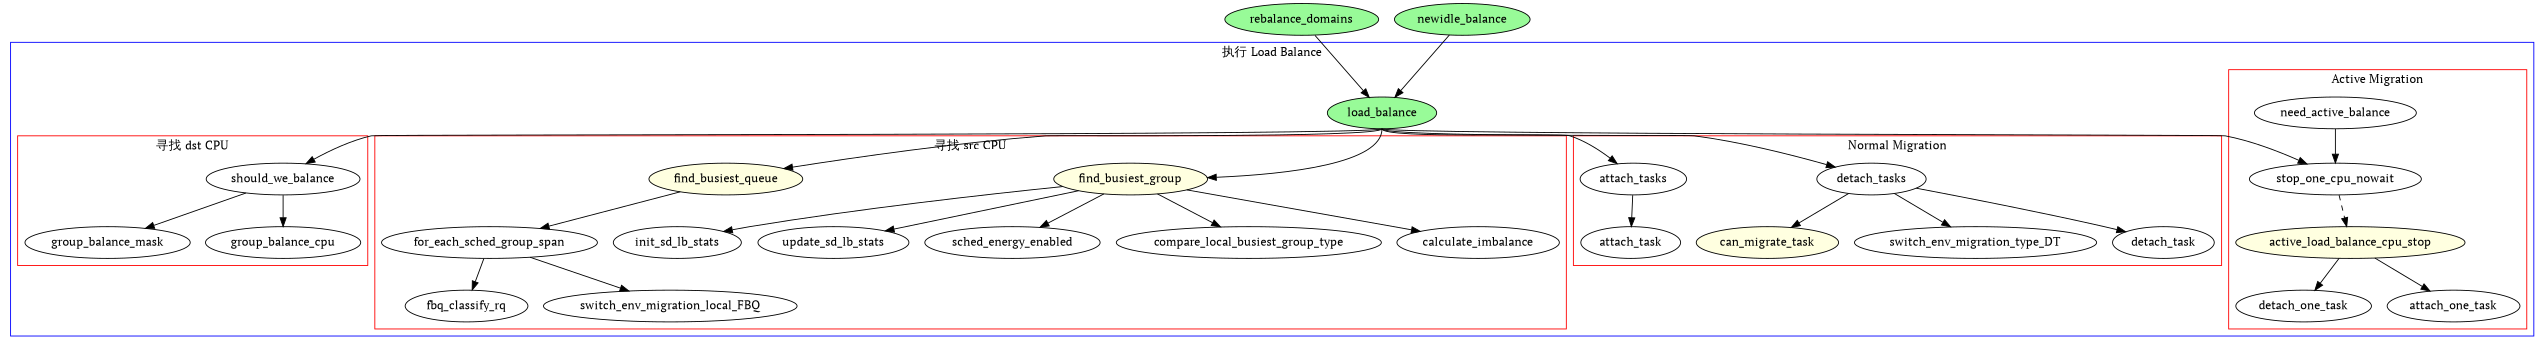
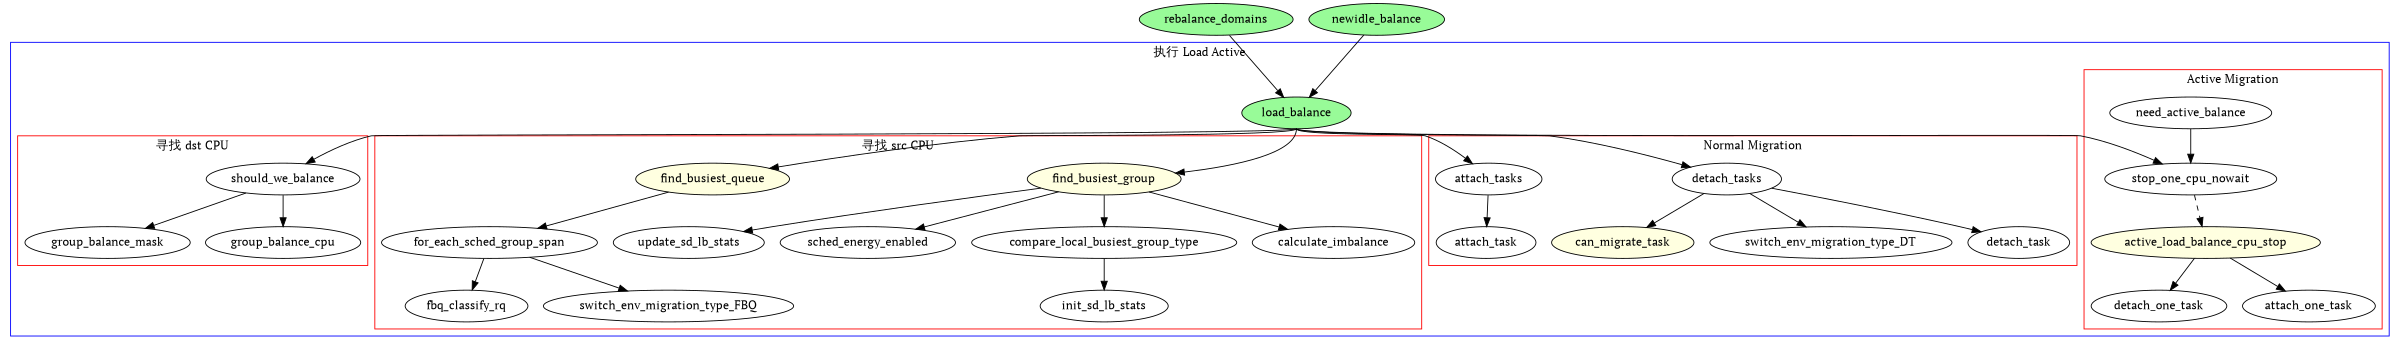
(1272, 52) -> (1200, 52)
(897, 206) -> (1104, 270)
(670, 306) -> (669, 306)
